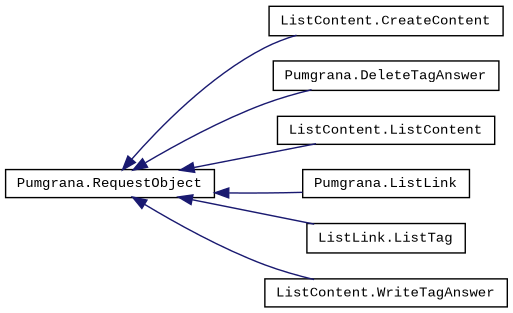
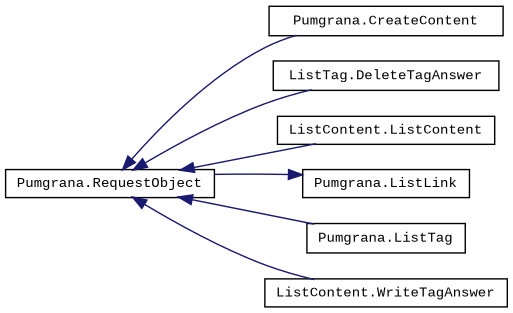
(386, 21) -> (386, 21)
(386, 76) -> (386, 76)
(266, 193) -> (251, 174)
(386, 238) -> (386, 238)
